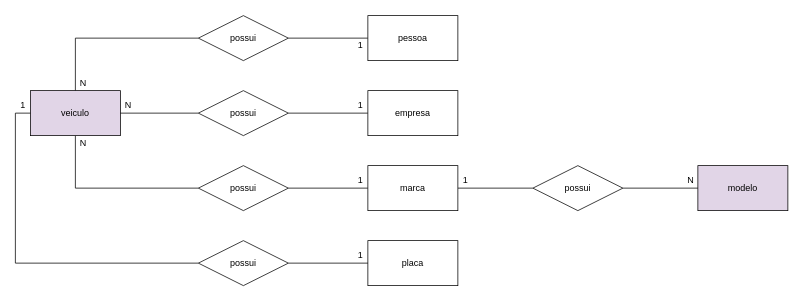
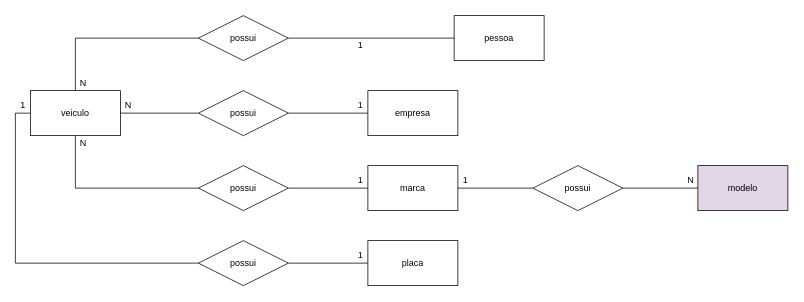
(413, 38) -> (499, 38)
(75, 113) -> (75, 113)
